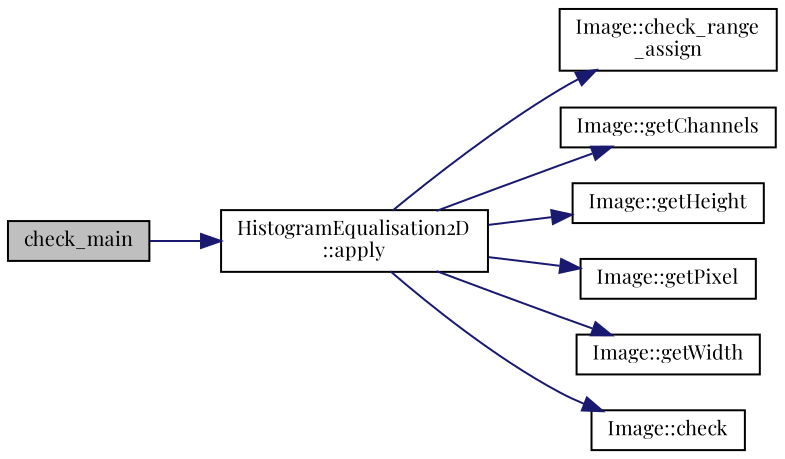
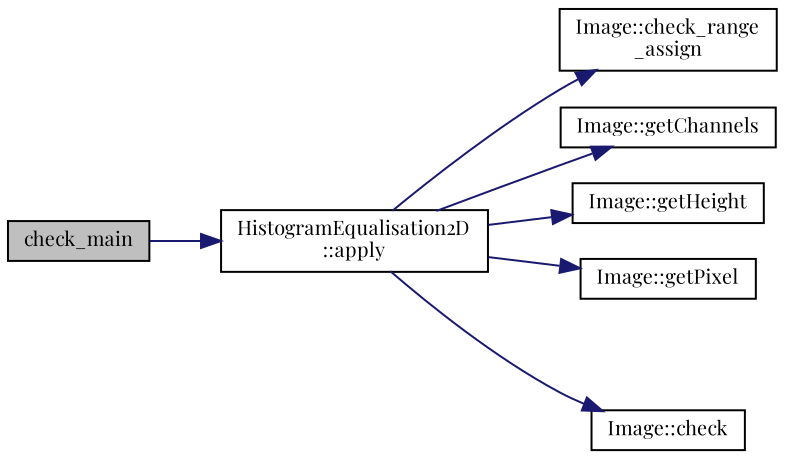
(668, 355) -> none
